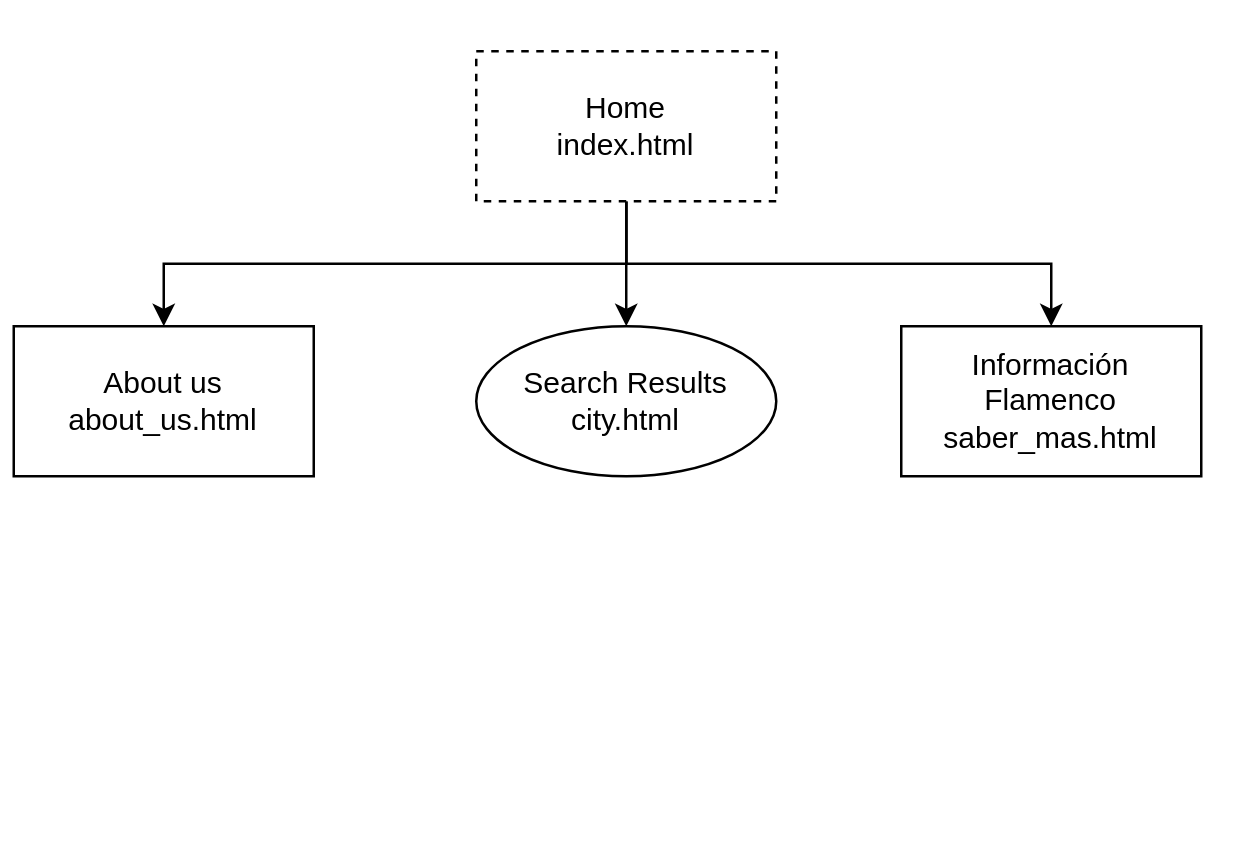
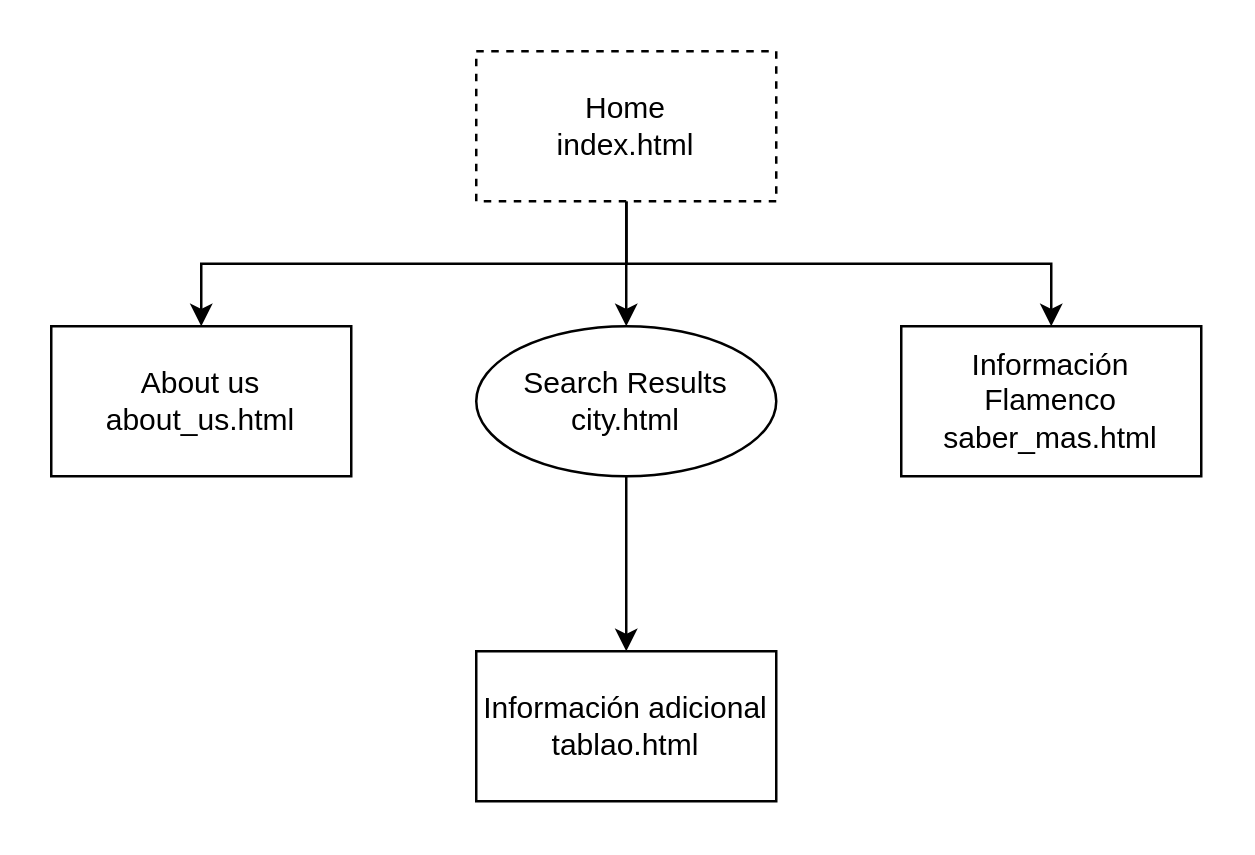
(164, 401) -> (201, 401)
none -> (626, 555)
none -> (626, 726)
